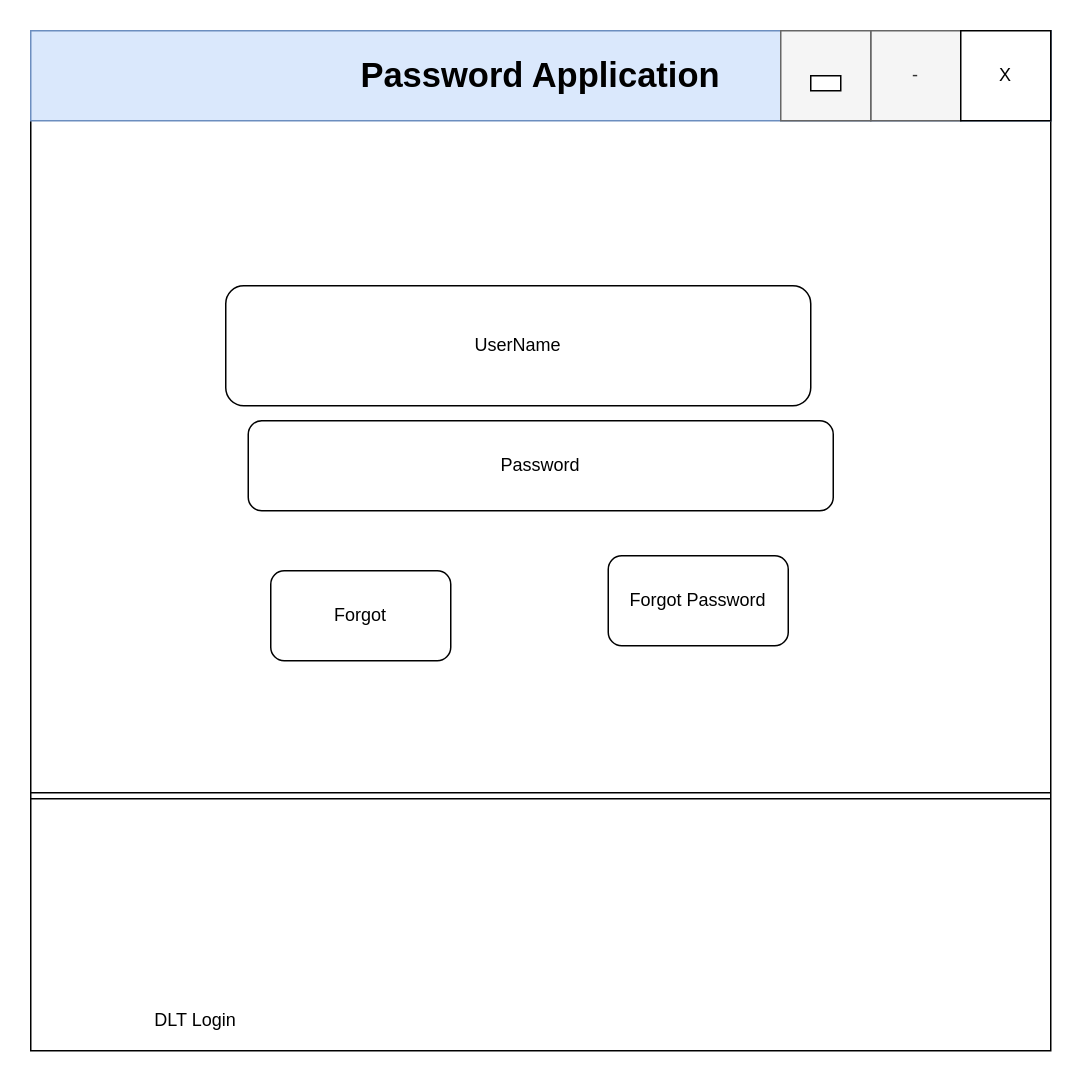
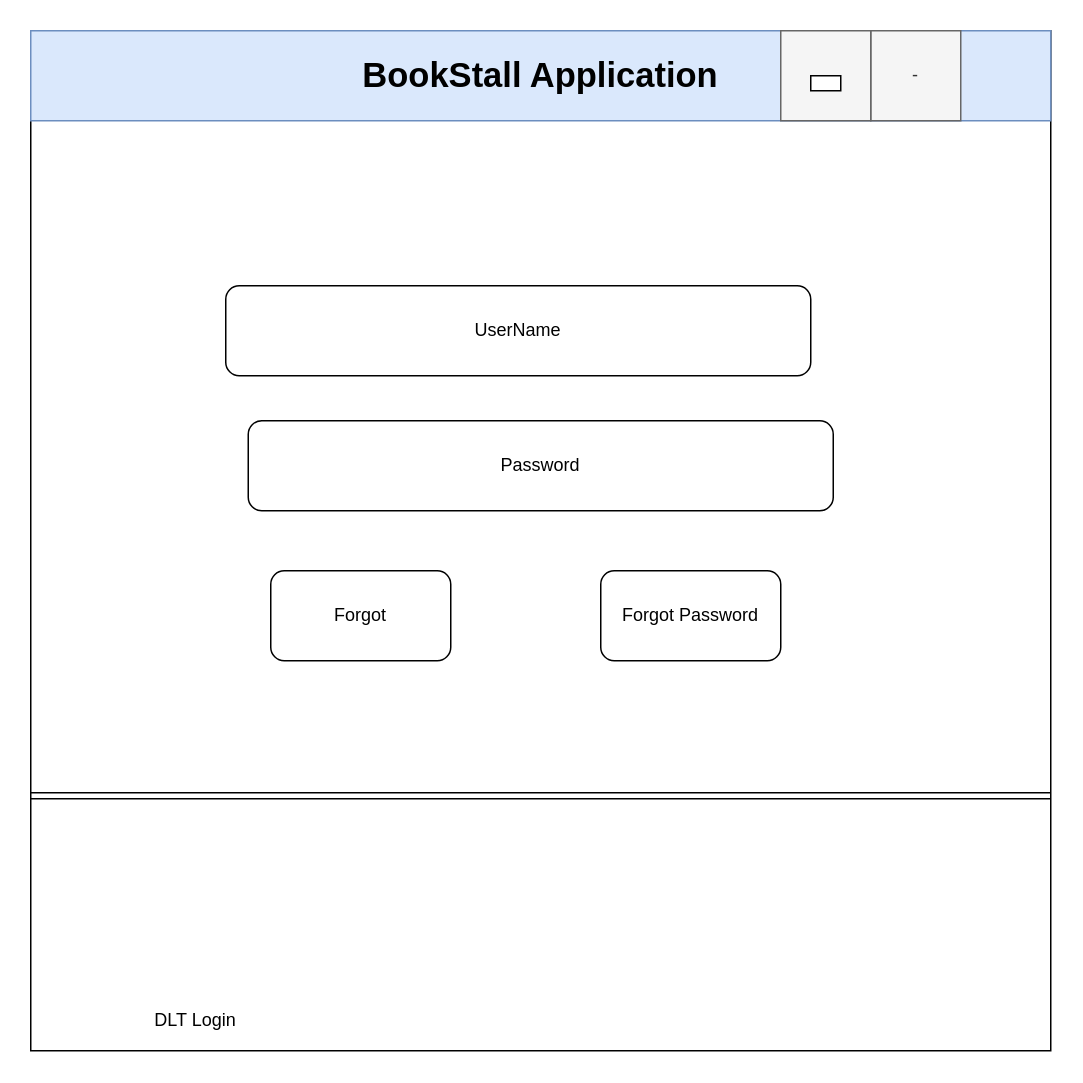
(541, 76) -> (541, 76)
(1006, 76) -> none
(518, 346) -> (518, 331)
(698, 601) -> (691, 616)
